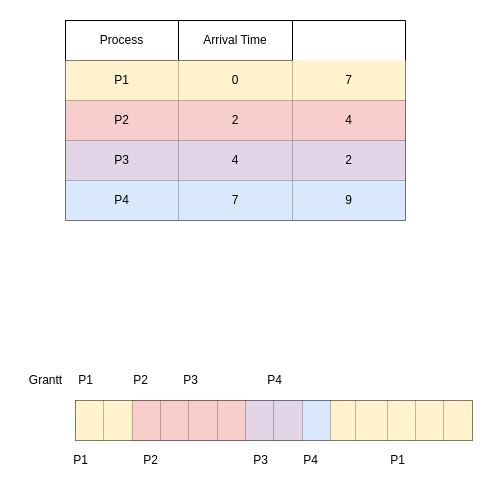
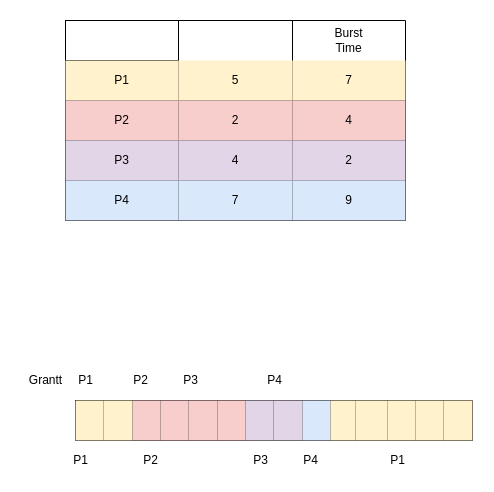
(122, 41) -> none
(236, 41) -> none
none -> (349, 41)
(236, 81) -> (236, 81)
